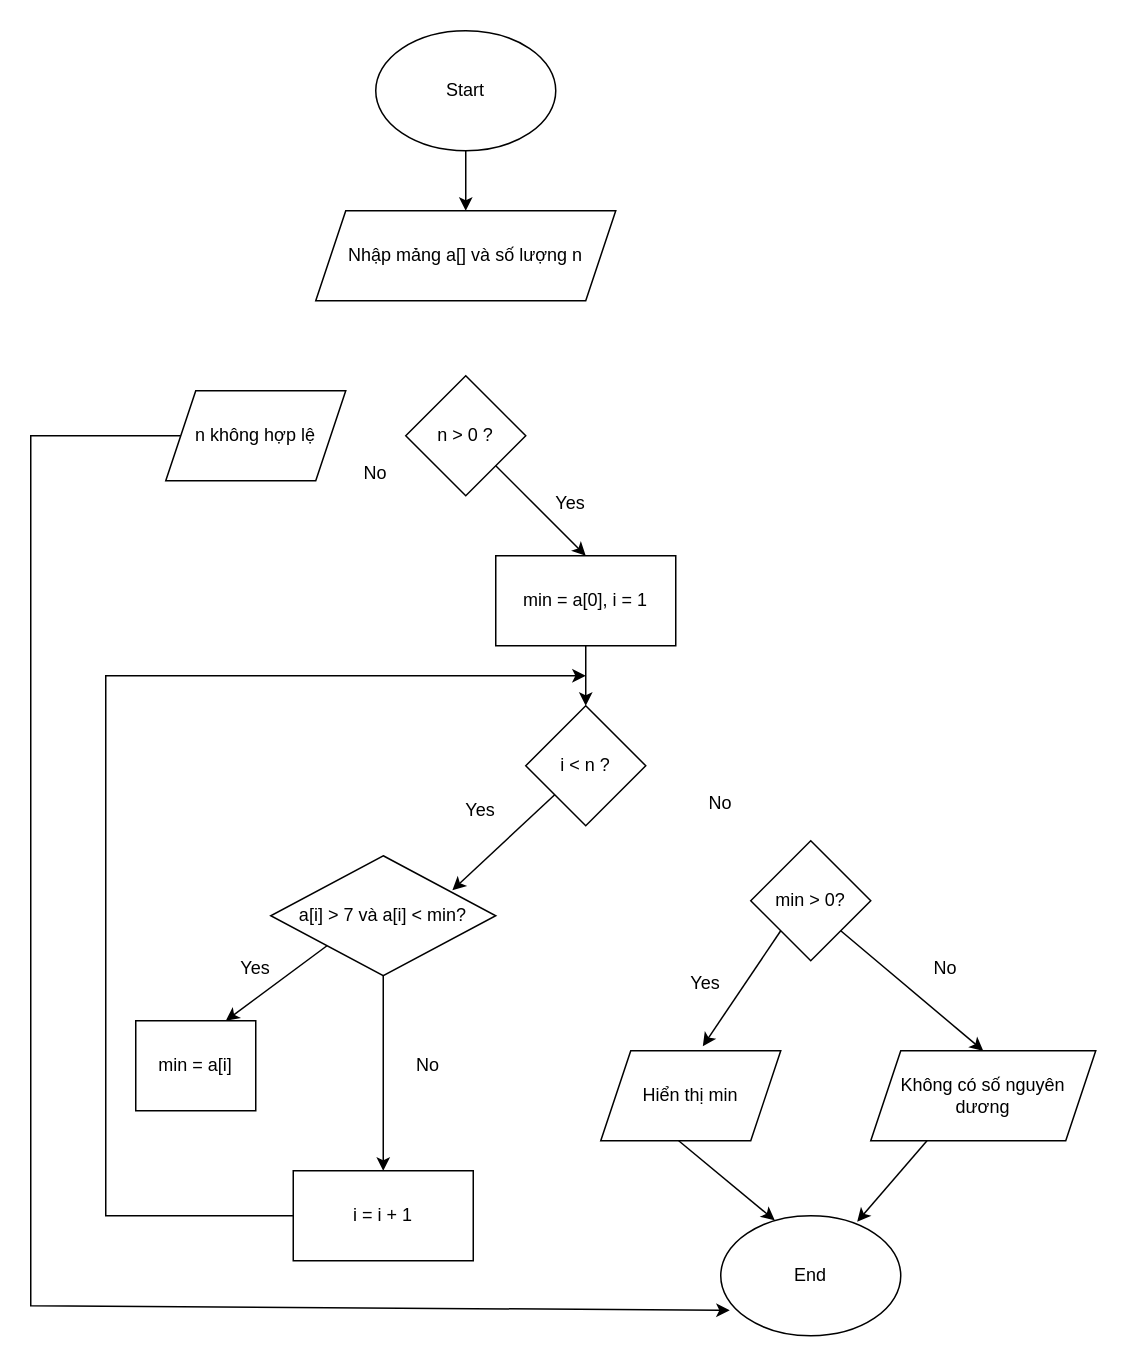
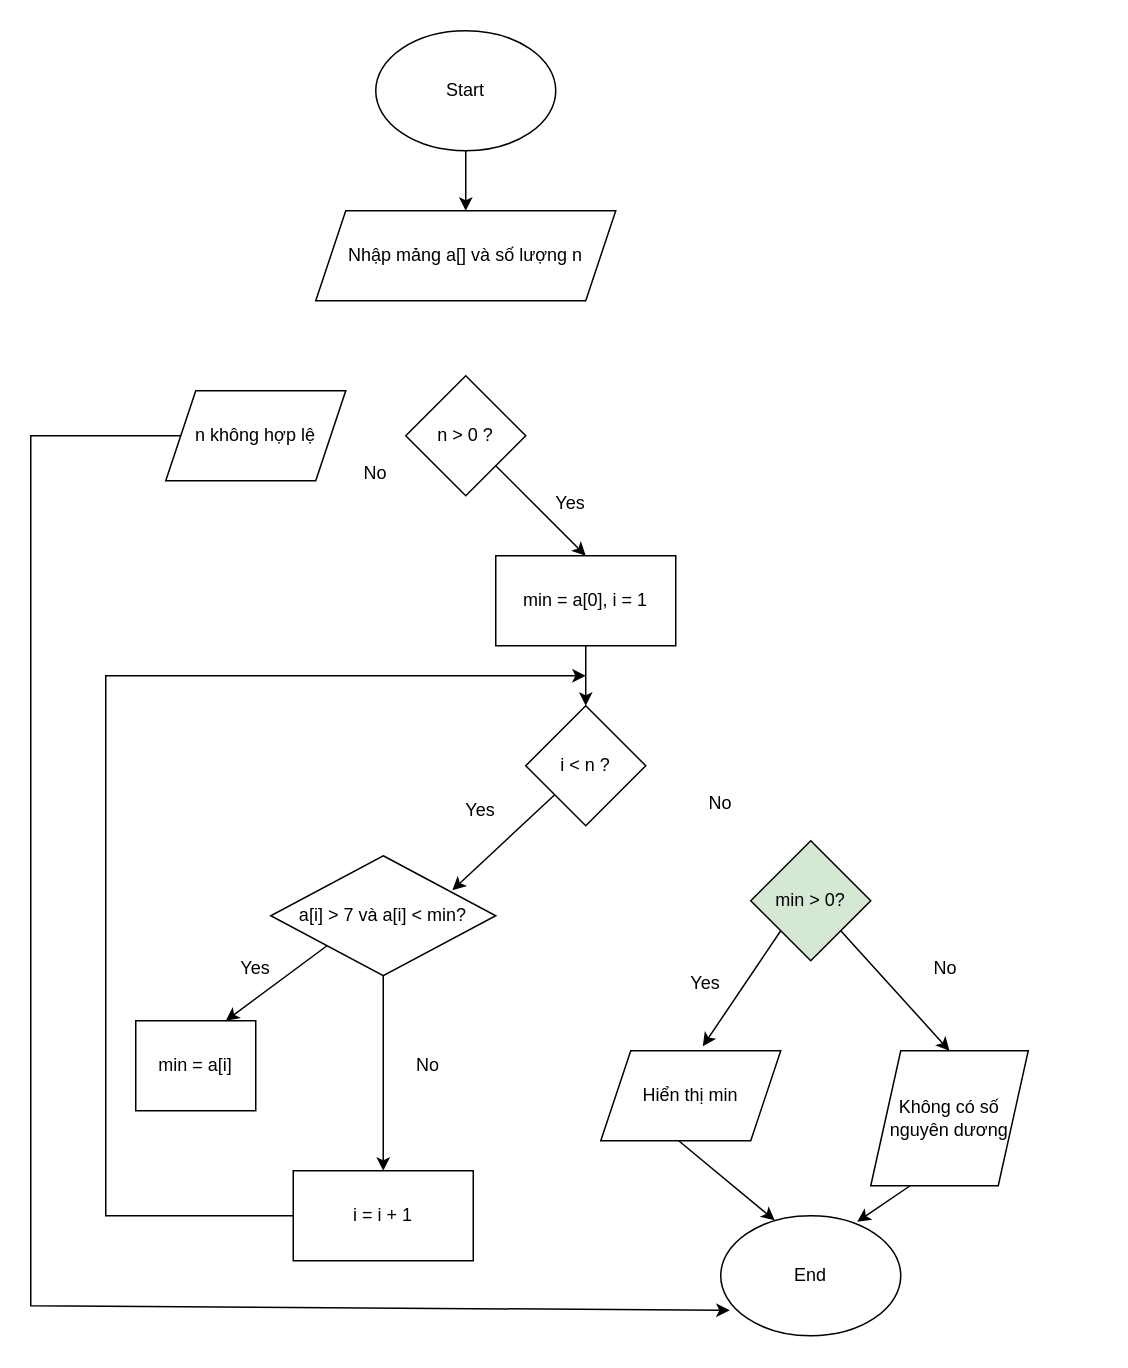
(811, 901) -> (811, 901)
(983, 1096) -> (950, 1118)
